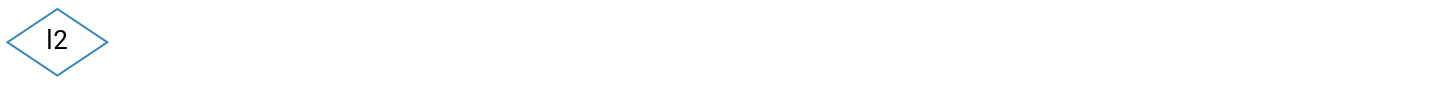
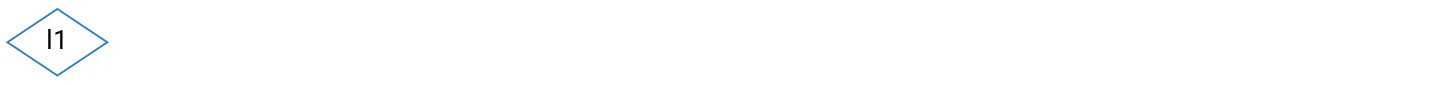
(57, 42) -> (57, 42)
